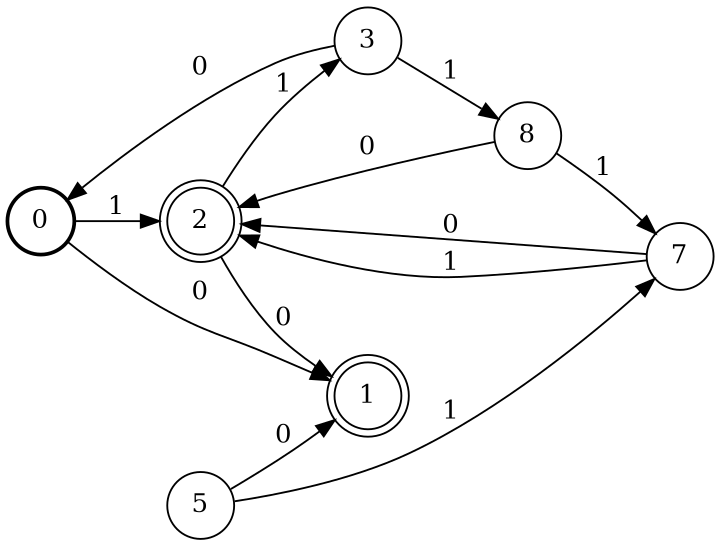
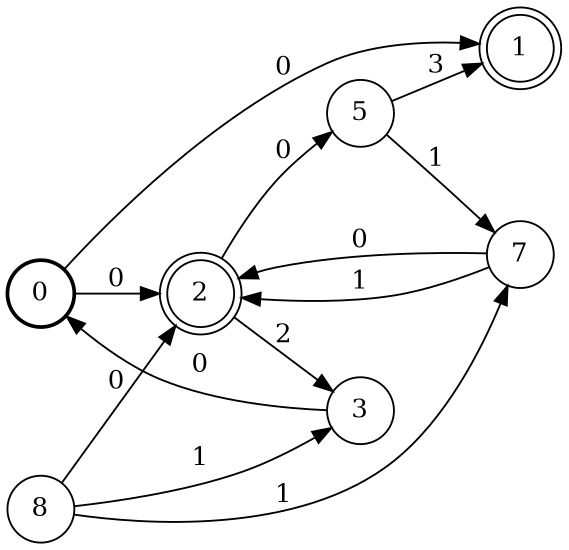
(440, 83) -> (198, 485)
(284, 85) -> (284, 335)
(117, 207) -> (117, 280)
(262, 317) -> (264, 196)
(284, 436) -> (437, 66)
